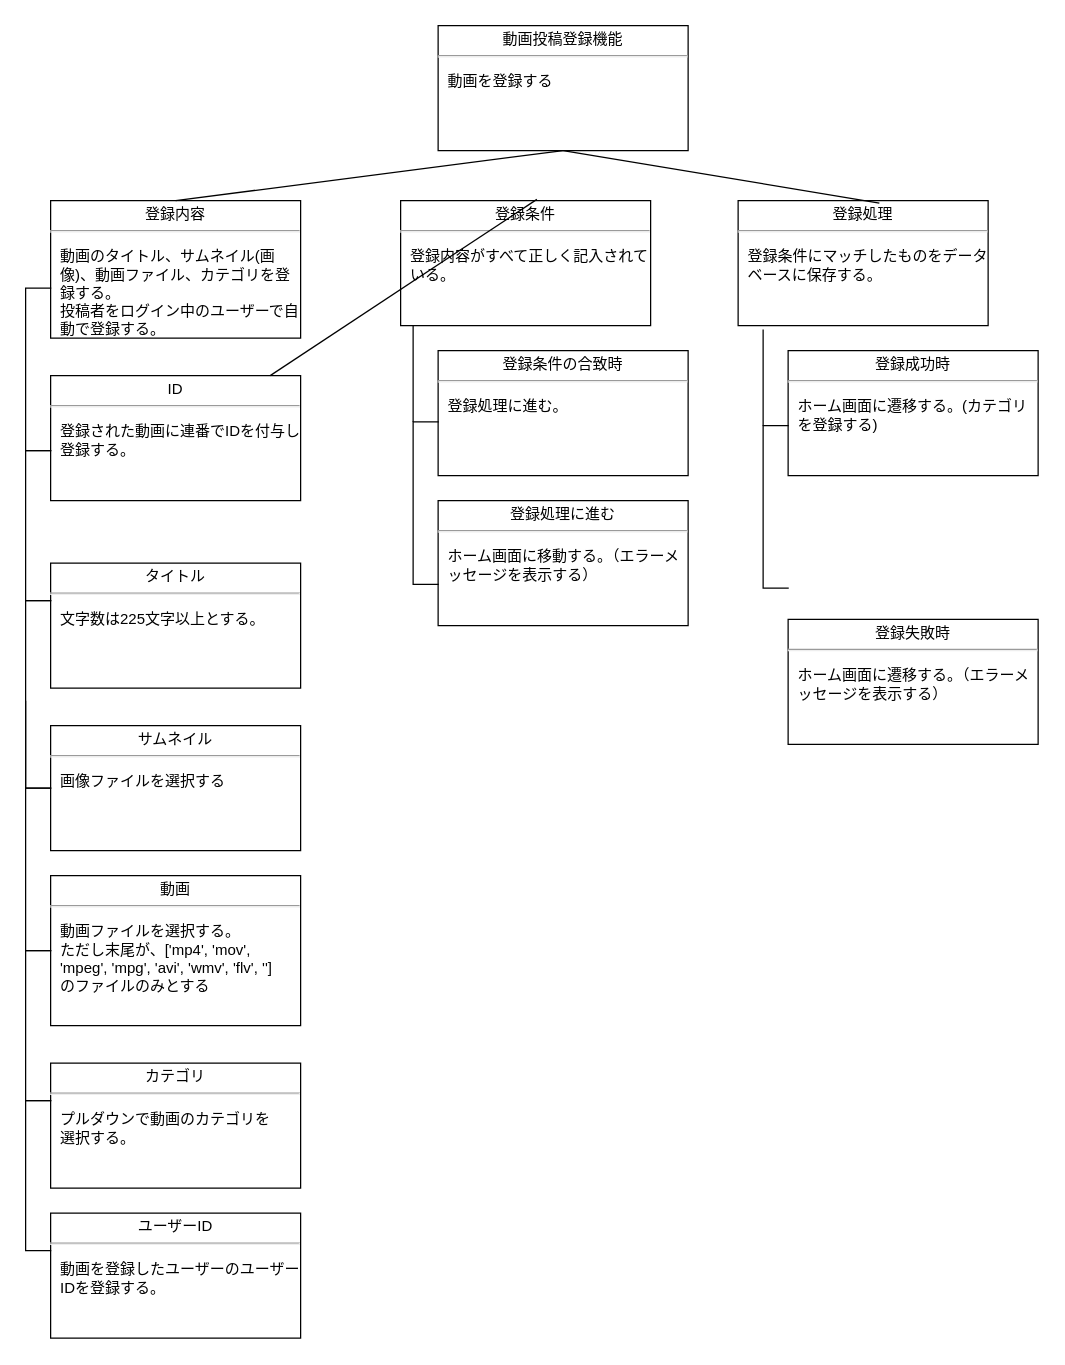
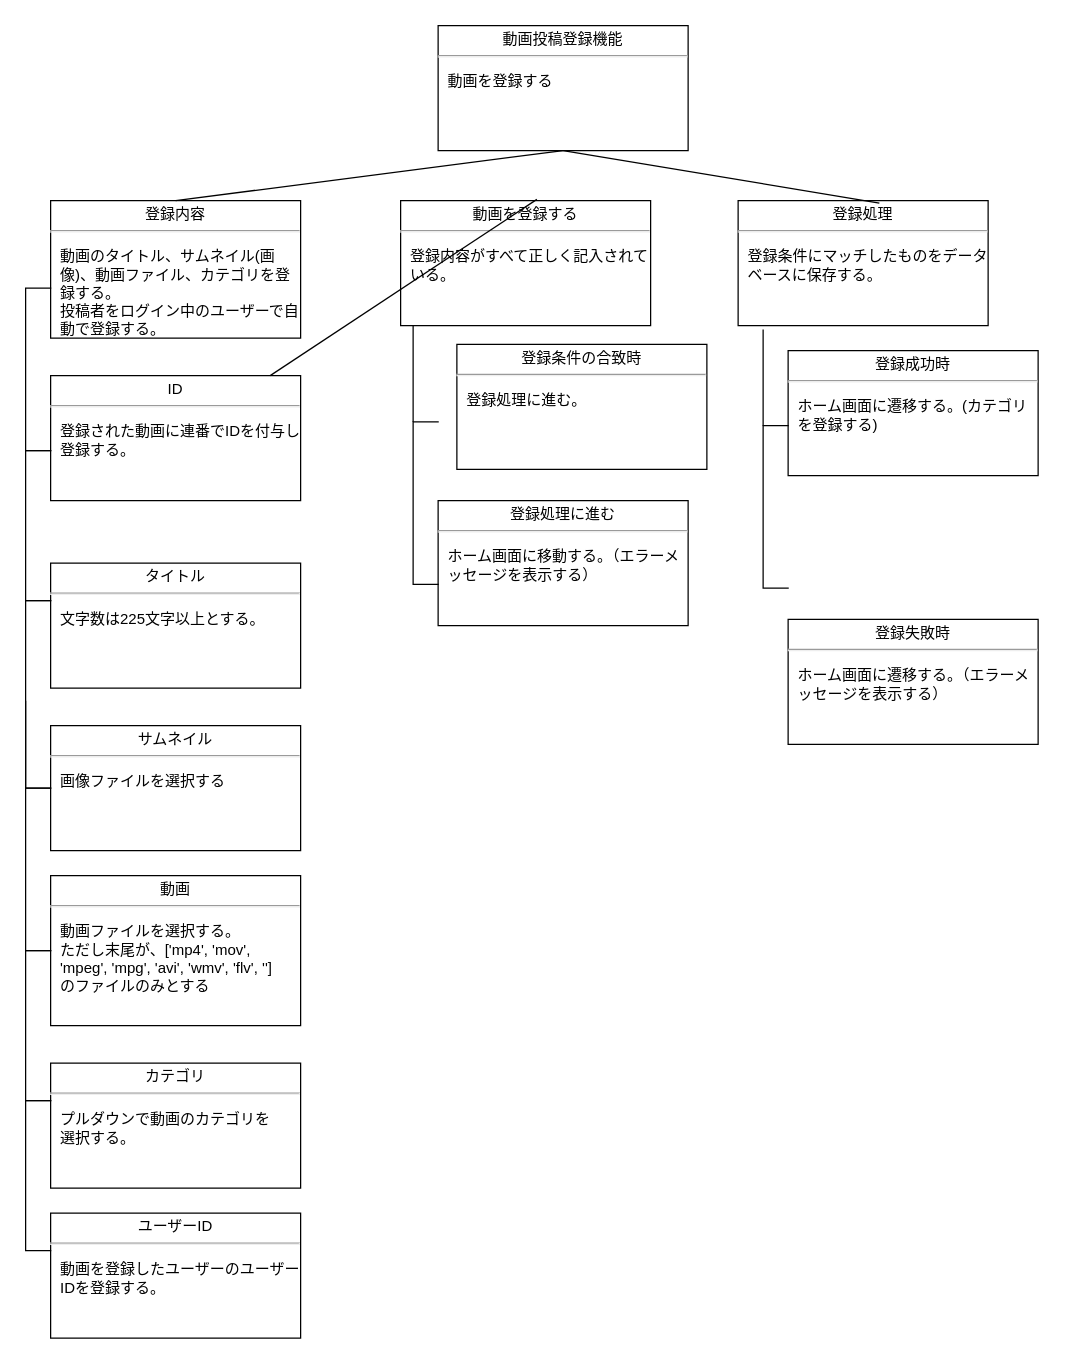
(526, 201) -> (526, 201)
(563, 413) -> (582, 407)
